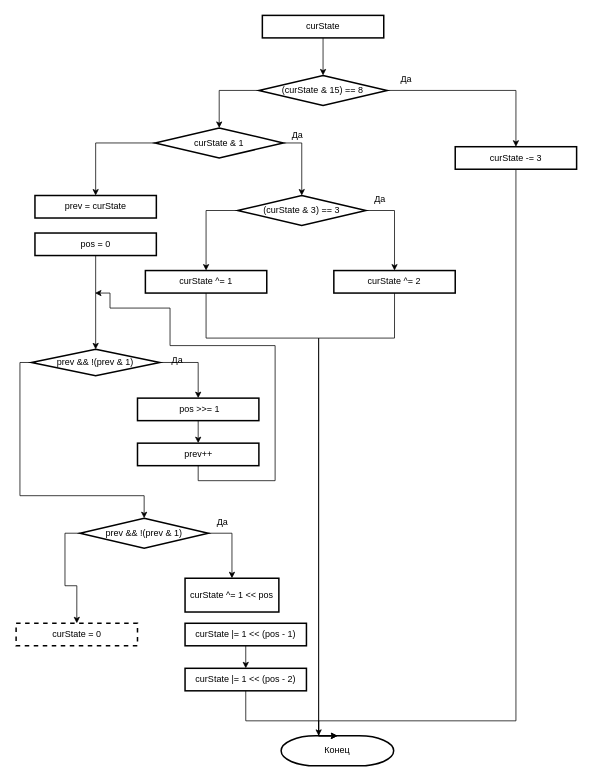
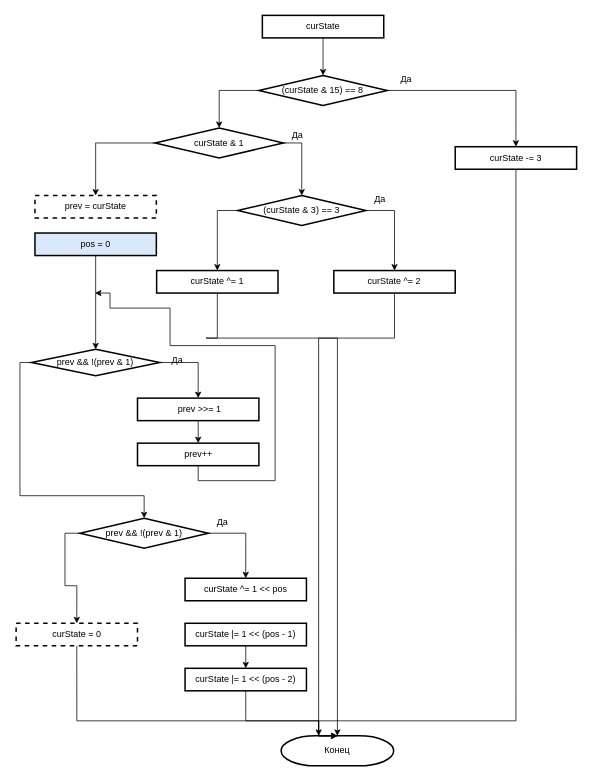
(96, 207) -> (96, 207)
(96, 244) -> (96, 244)
(206, 282) -> (217, 282)
(198, 409) -> (198, 409)
(232, 595) -> (246, 589)
none -> (122, 720)
